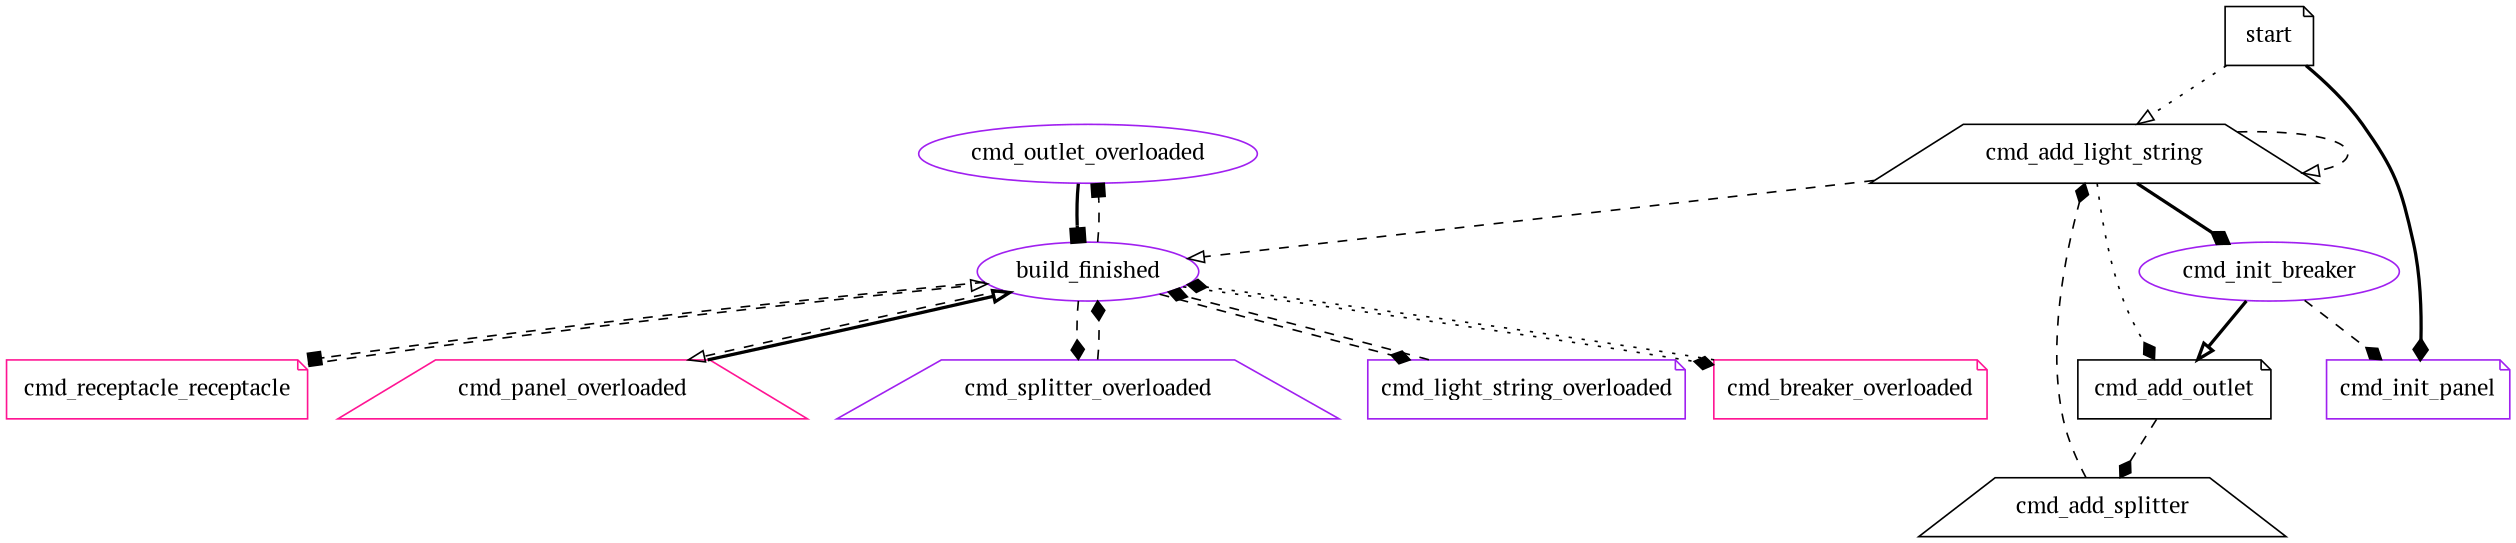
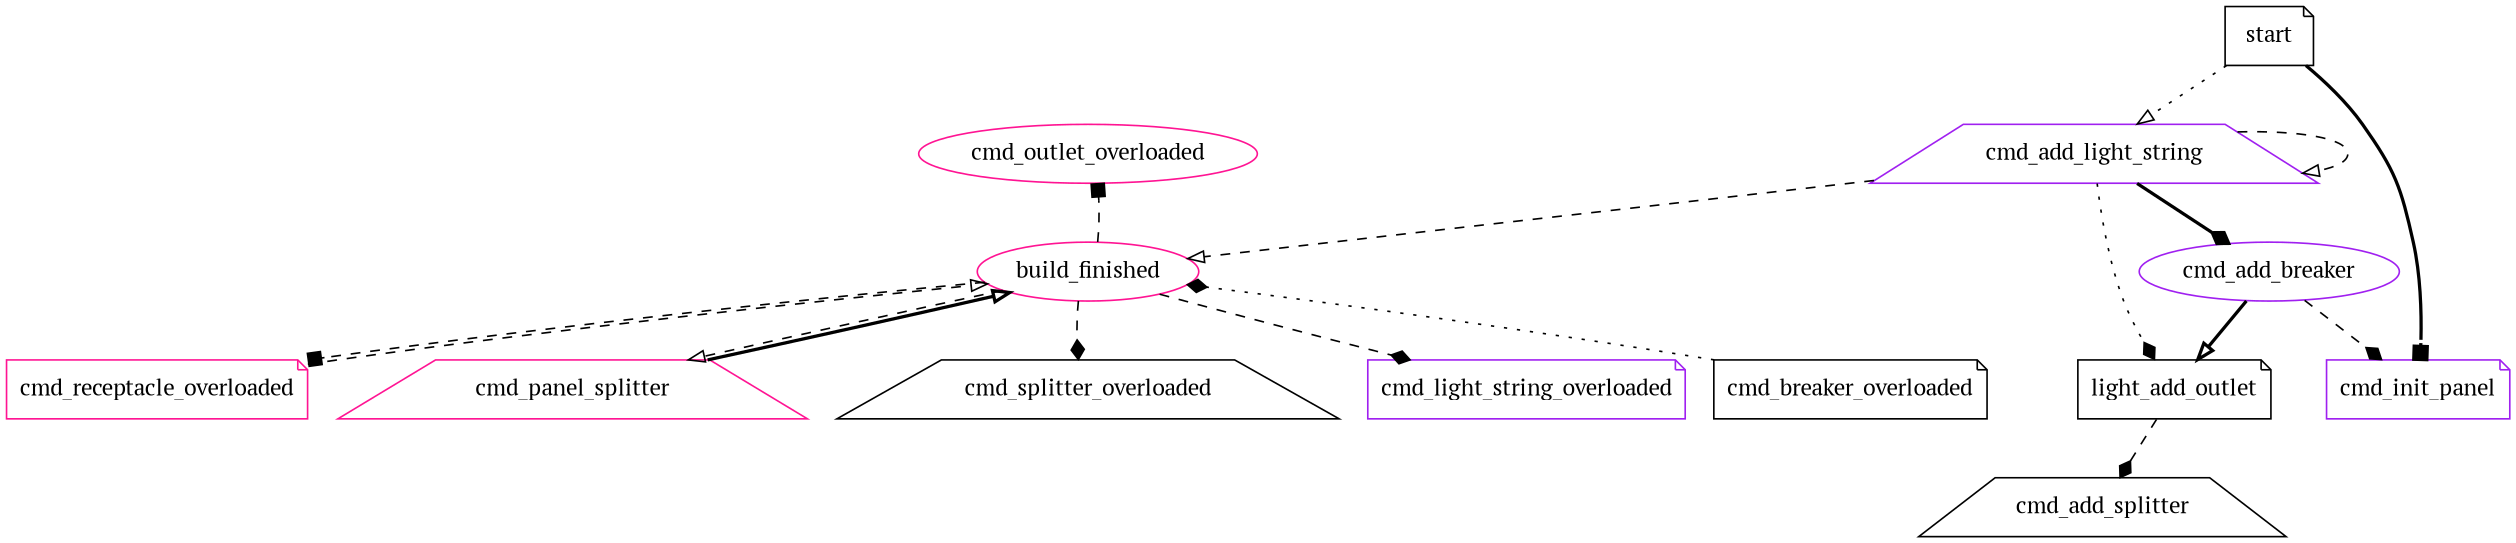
(1088, 154) -> (1088, 154)
(2094, 154) -> (2094, 154)
(2398, 188) -> (2398, 188)
(1077, 205) -> none
(1088, 272) -> (1088, 272)
(2269, 272) -> (2269, 272)
(1439, 322) -> none
(1308, 328) -> none
(1099, 340) -> none
(2057, 342) -> none
(157, 389) -> (157, 389)
(573, 389) -> (573, 389)
(1088, 389) -> (1088, 389)
(1850, 389) -> (1850, 389)
(2174, 389) -> (2174, 389)
